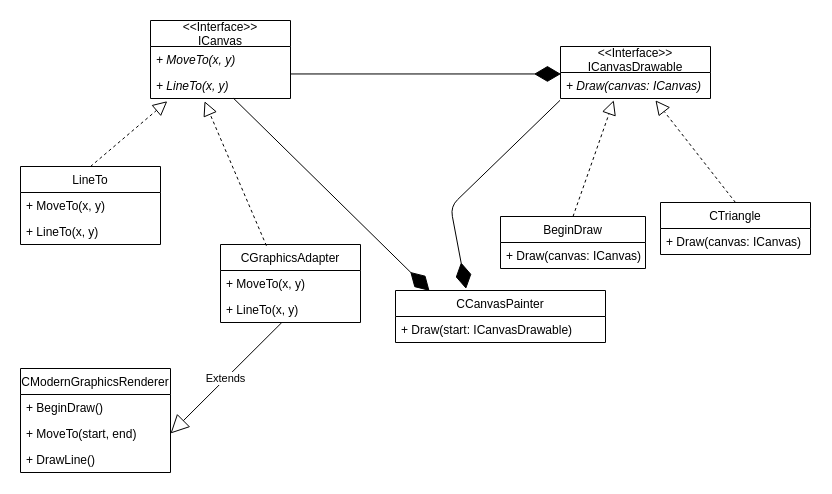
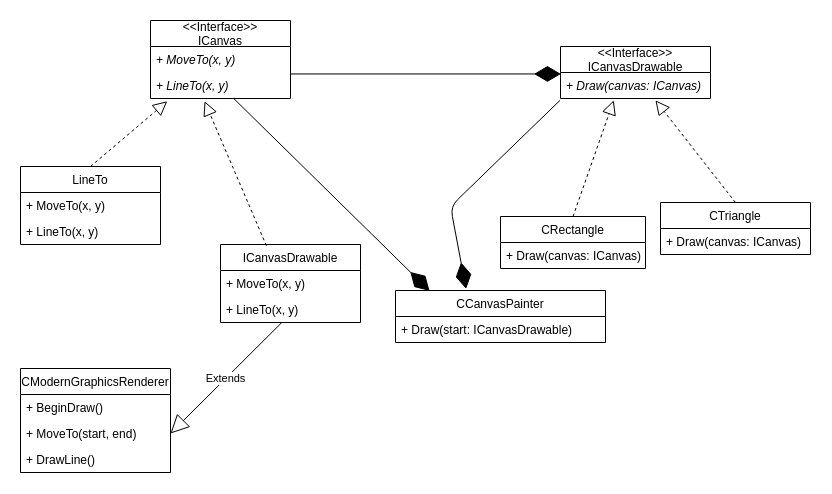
(573, 230) -> (573, 230)
(290, 258) -> (290, 258)
